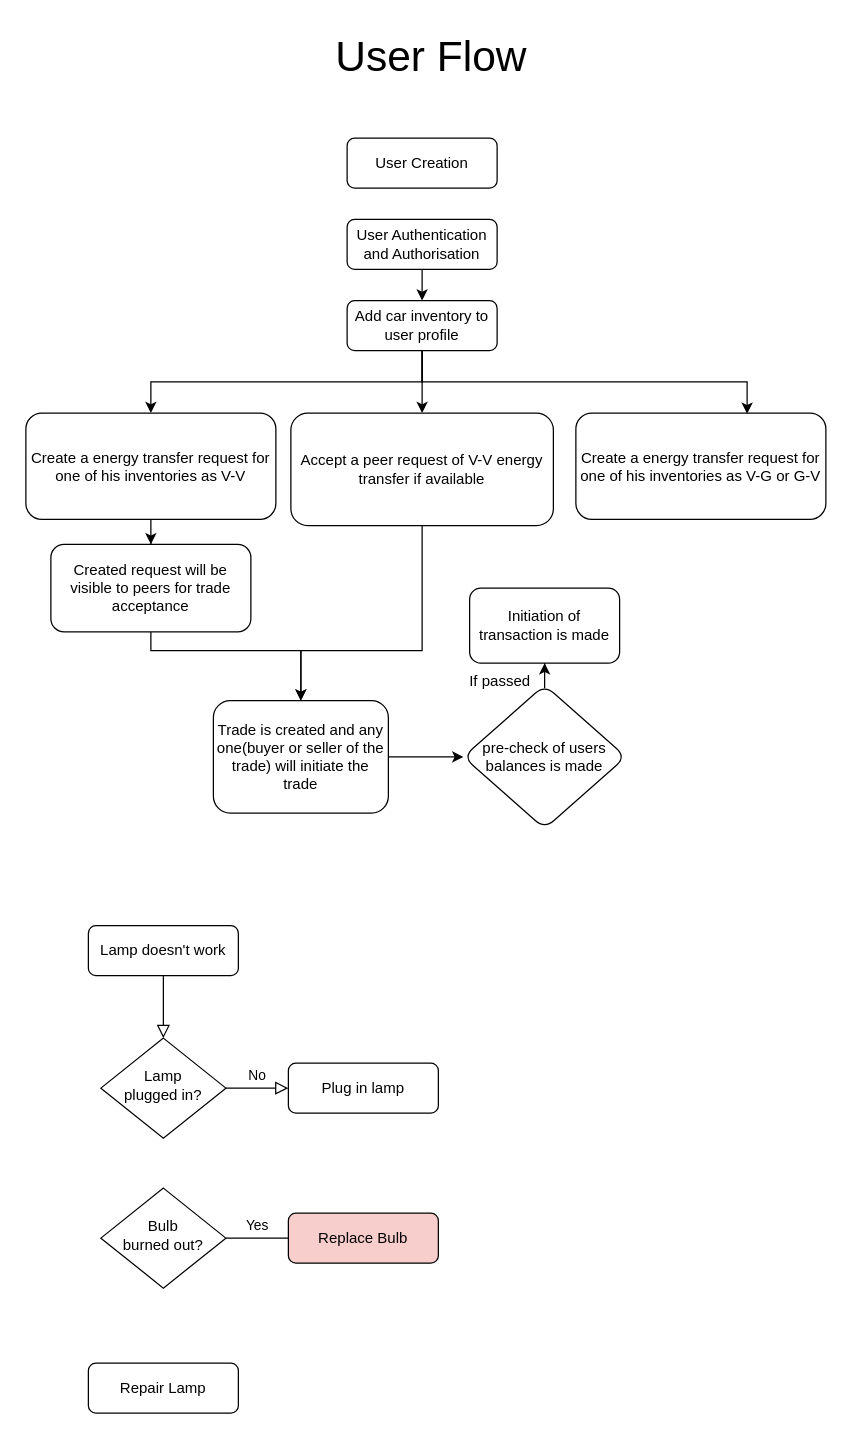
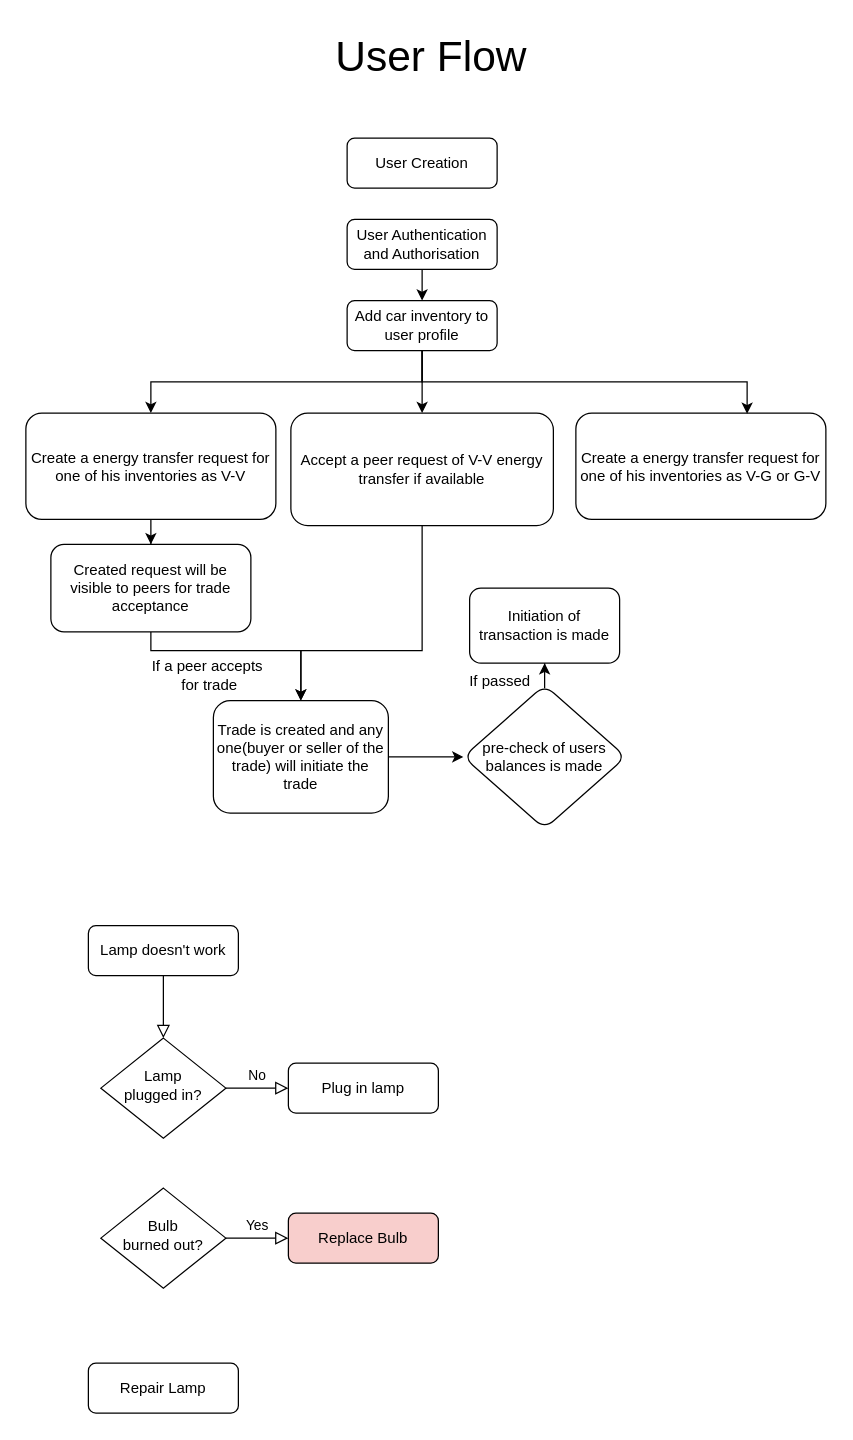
none -> (207, 676)
(280, 1238) -> (274, 1238)
